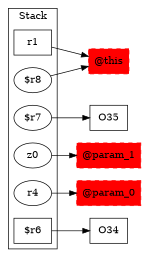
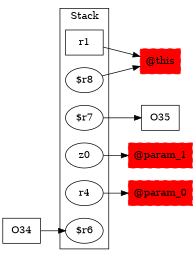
(33, 231) -> (84, 231)
(67, 231) -> (50, 231)
